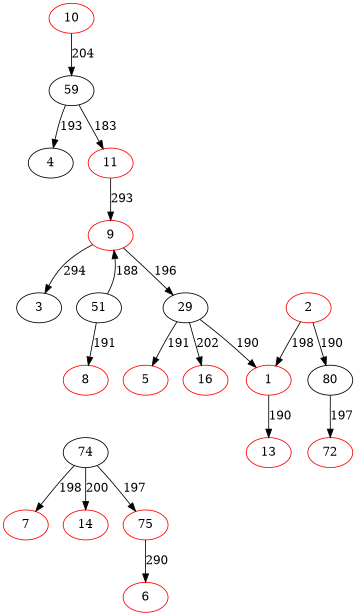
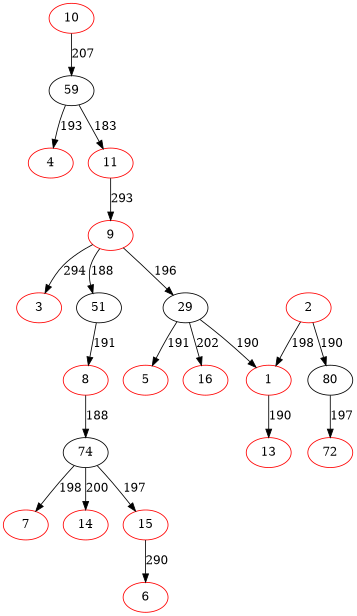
(83, 54) -> (83, 54)
(51, 163) -> (51, 163)
(114, 277) -> (91, 266)
(39, 308) -> (39, 308)
none -> (86, 412)
(146, 525) -> (146, 525)
